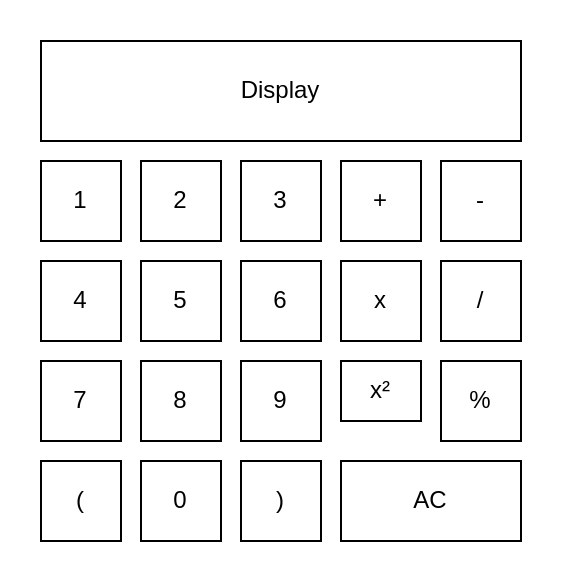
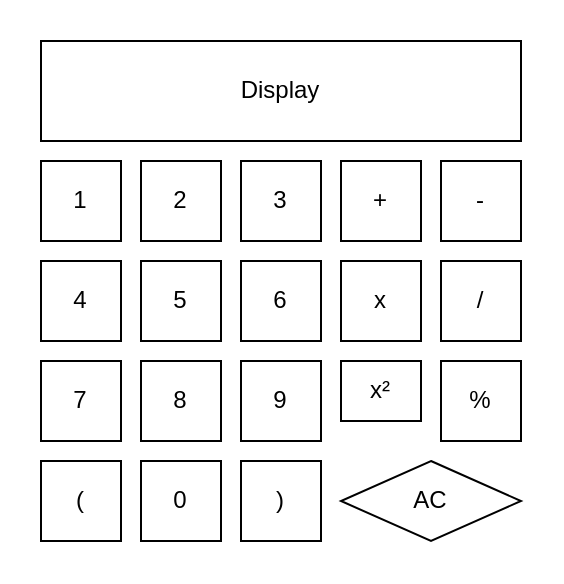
(431, 501) -> (431, 501)
